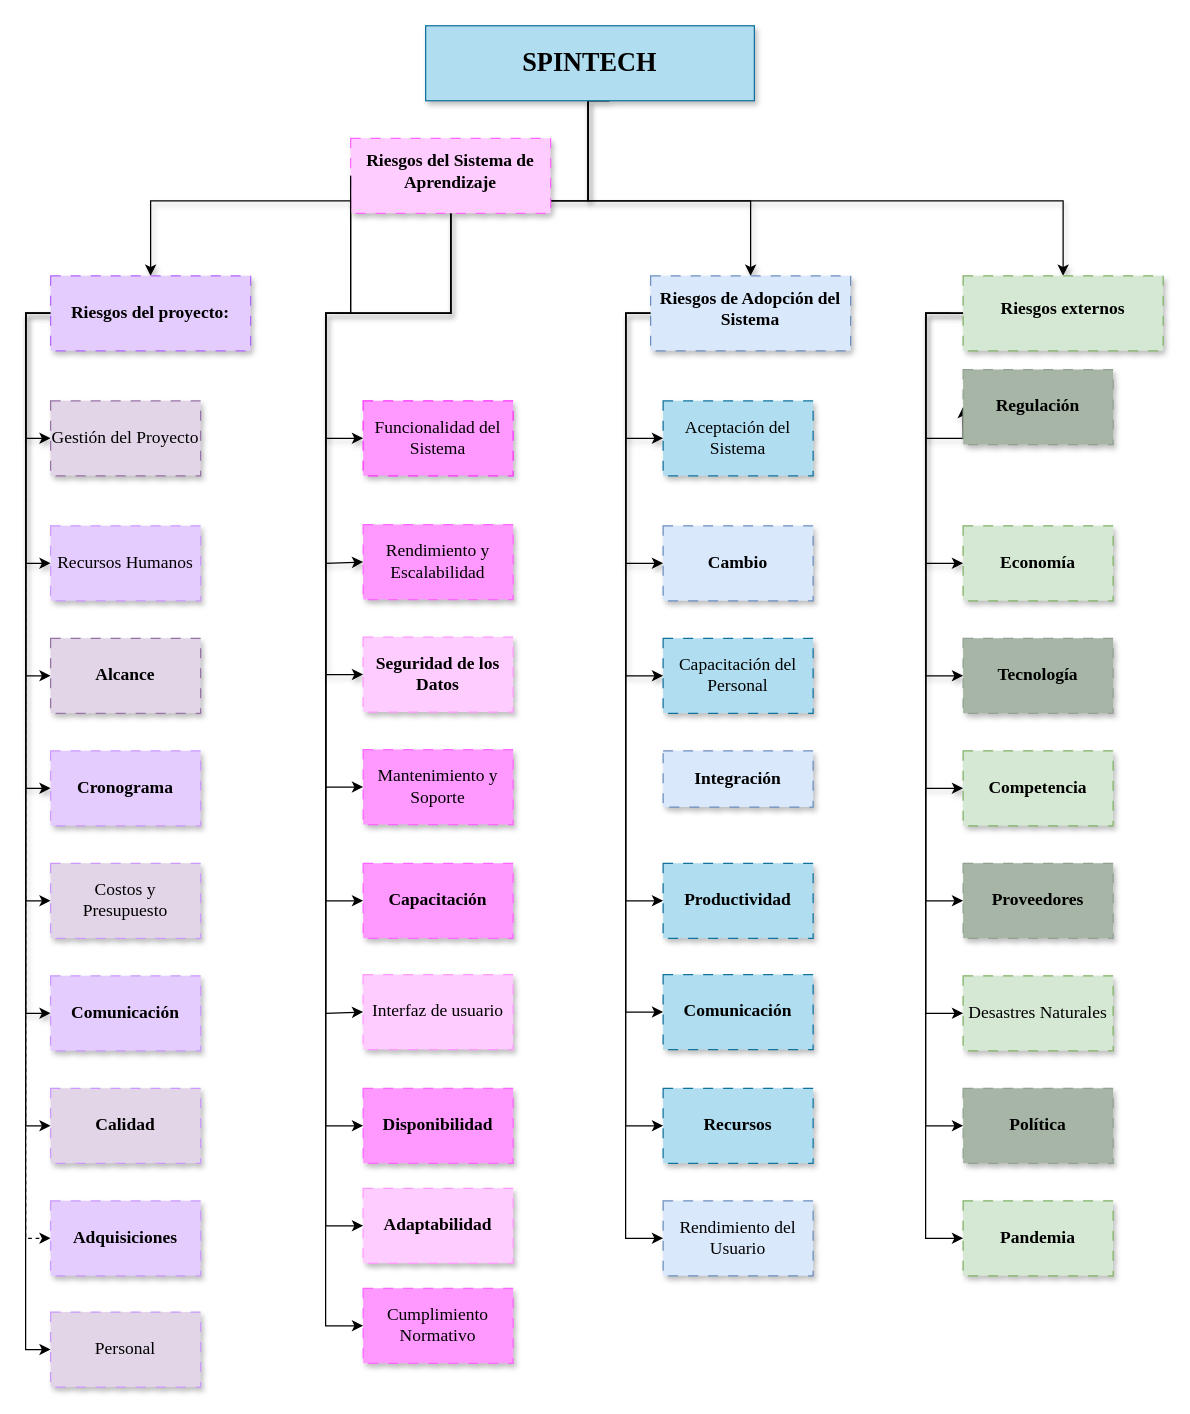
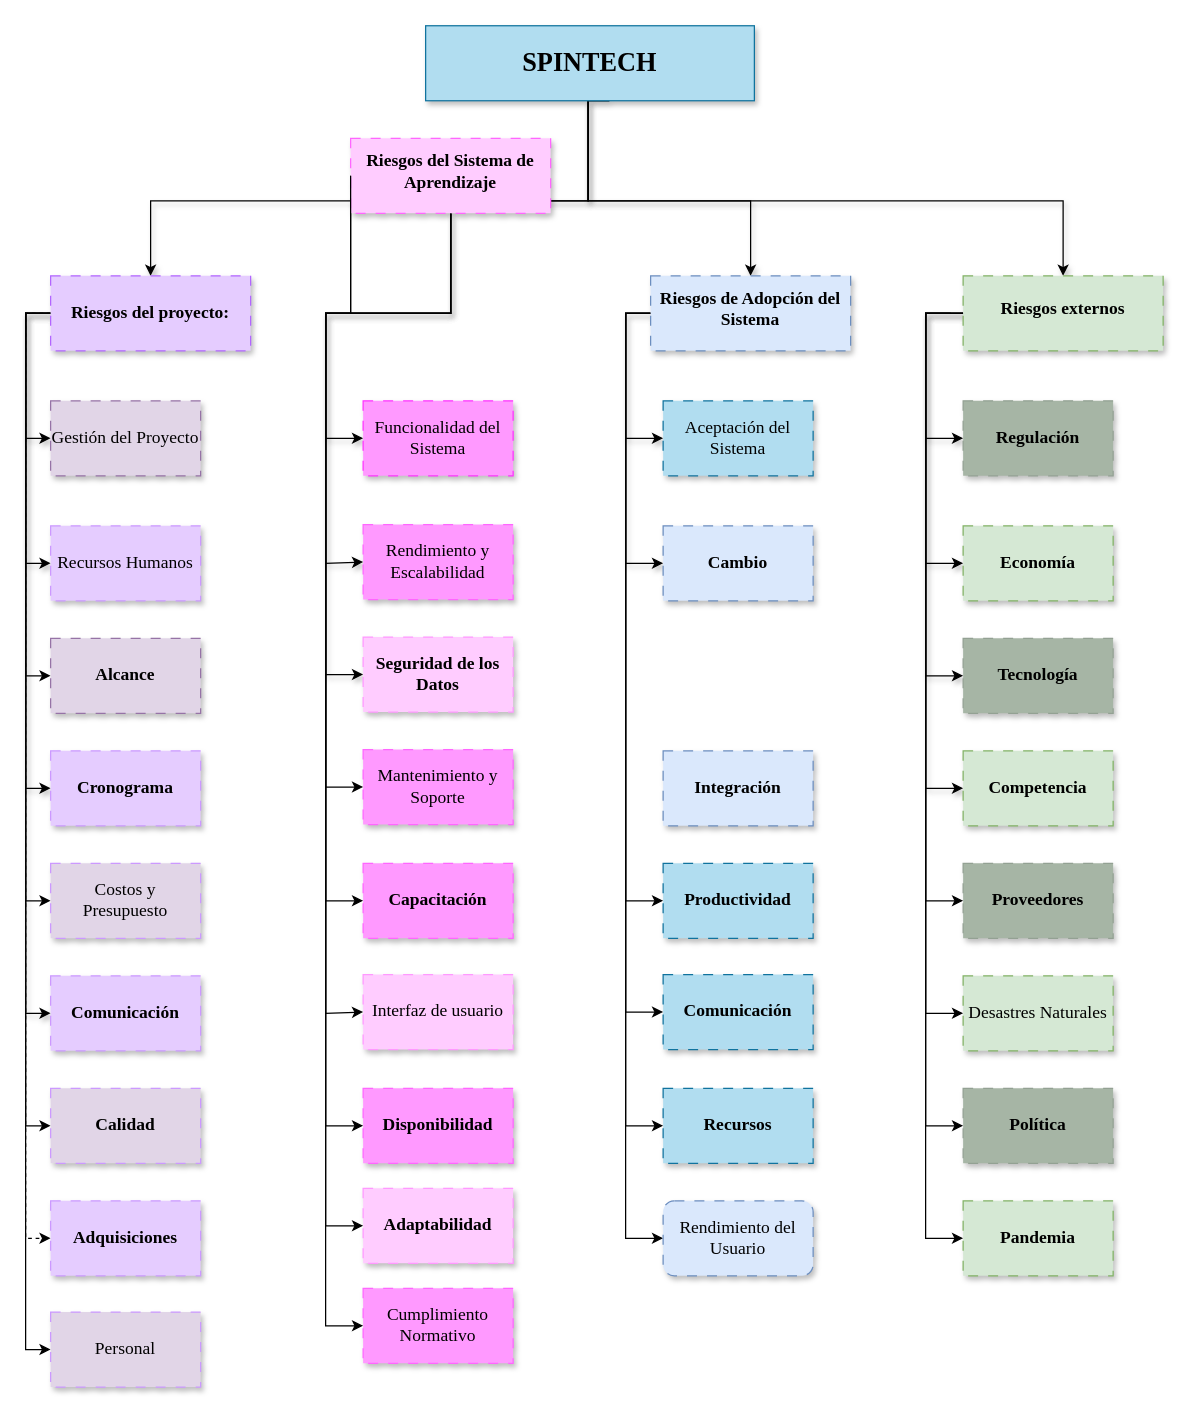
(1038, 407) -> (1038, 438)
(641, 676) -> none
(738, 676) -> none
(738, 779) -> (738, 788)
(738, 1238) -> (738, 1238)
